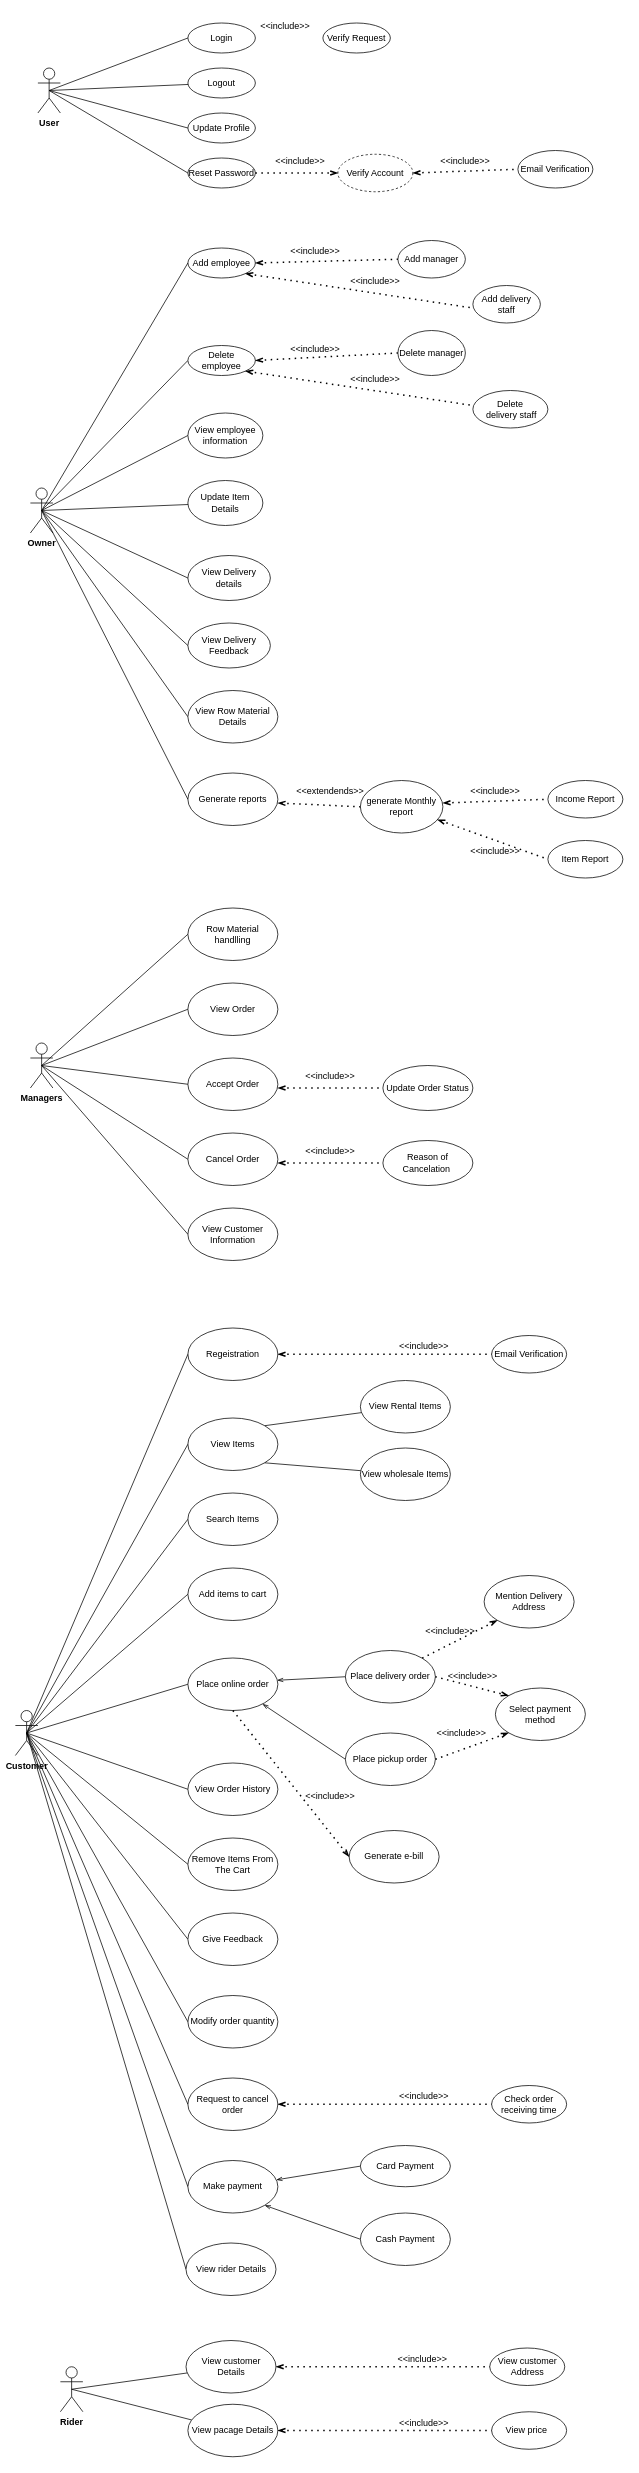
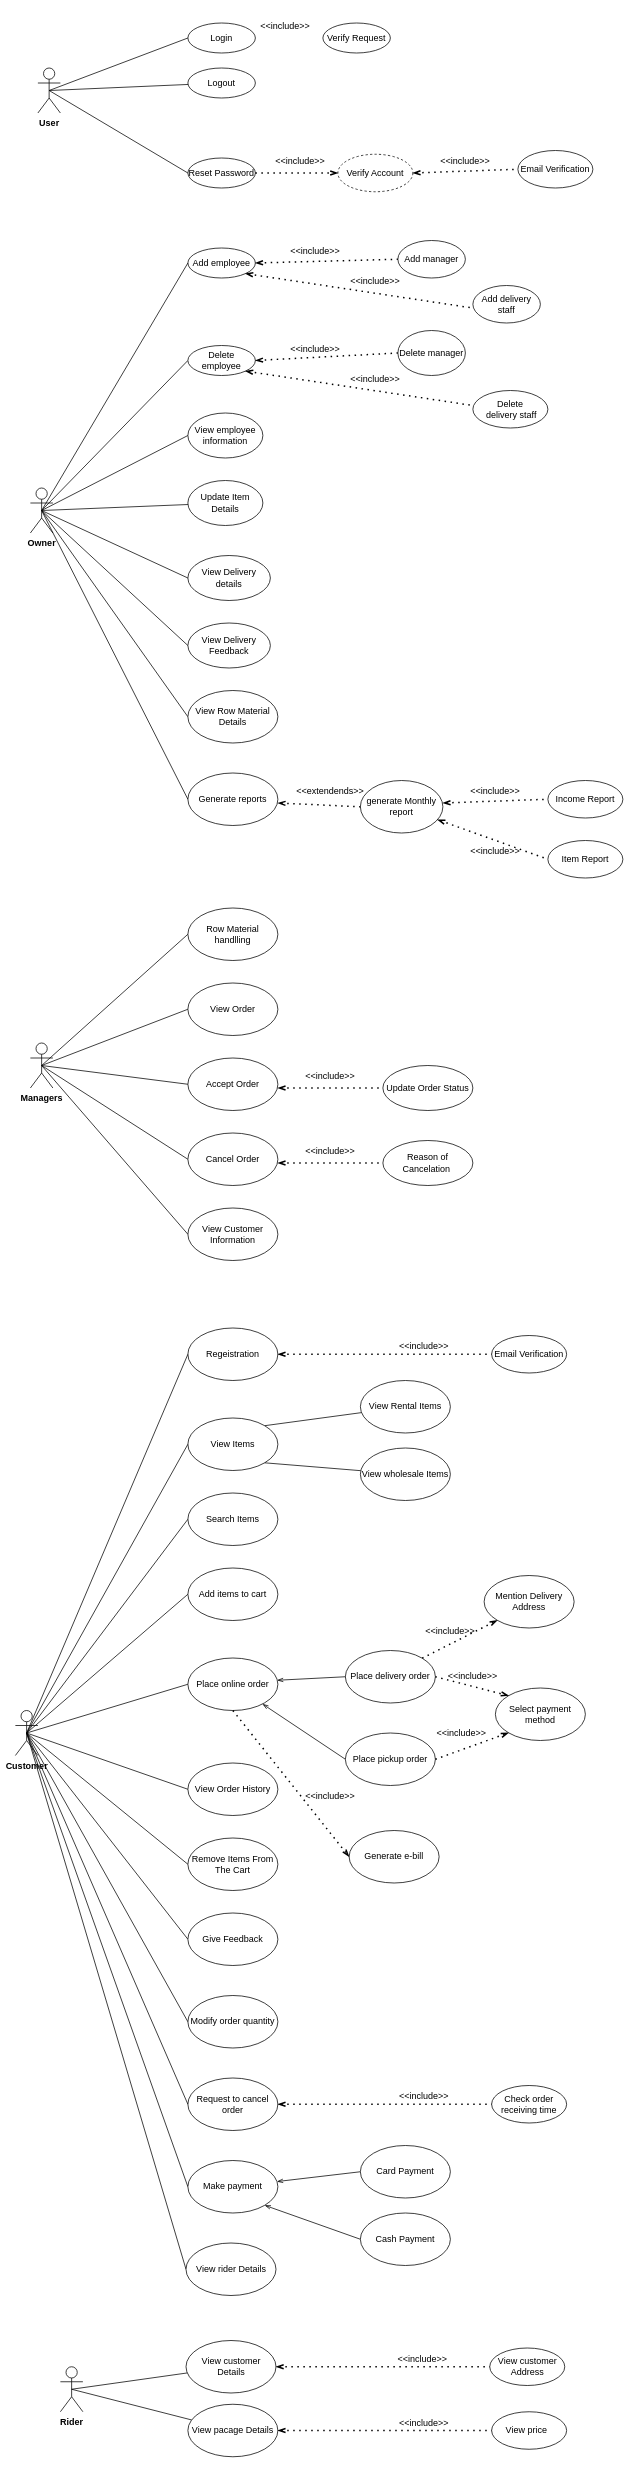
(122, 110) -> none
(222, 128) -> none
(405, 2166) -> (405, 2172)
